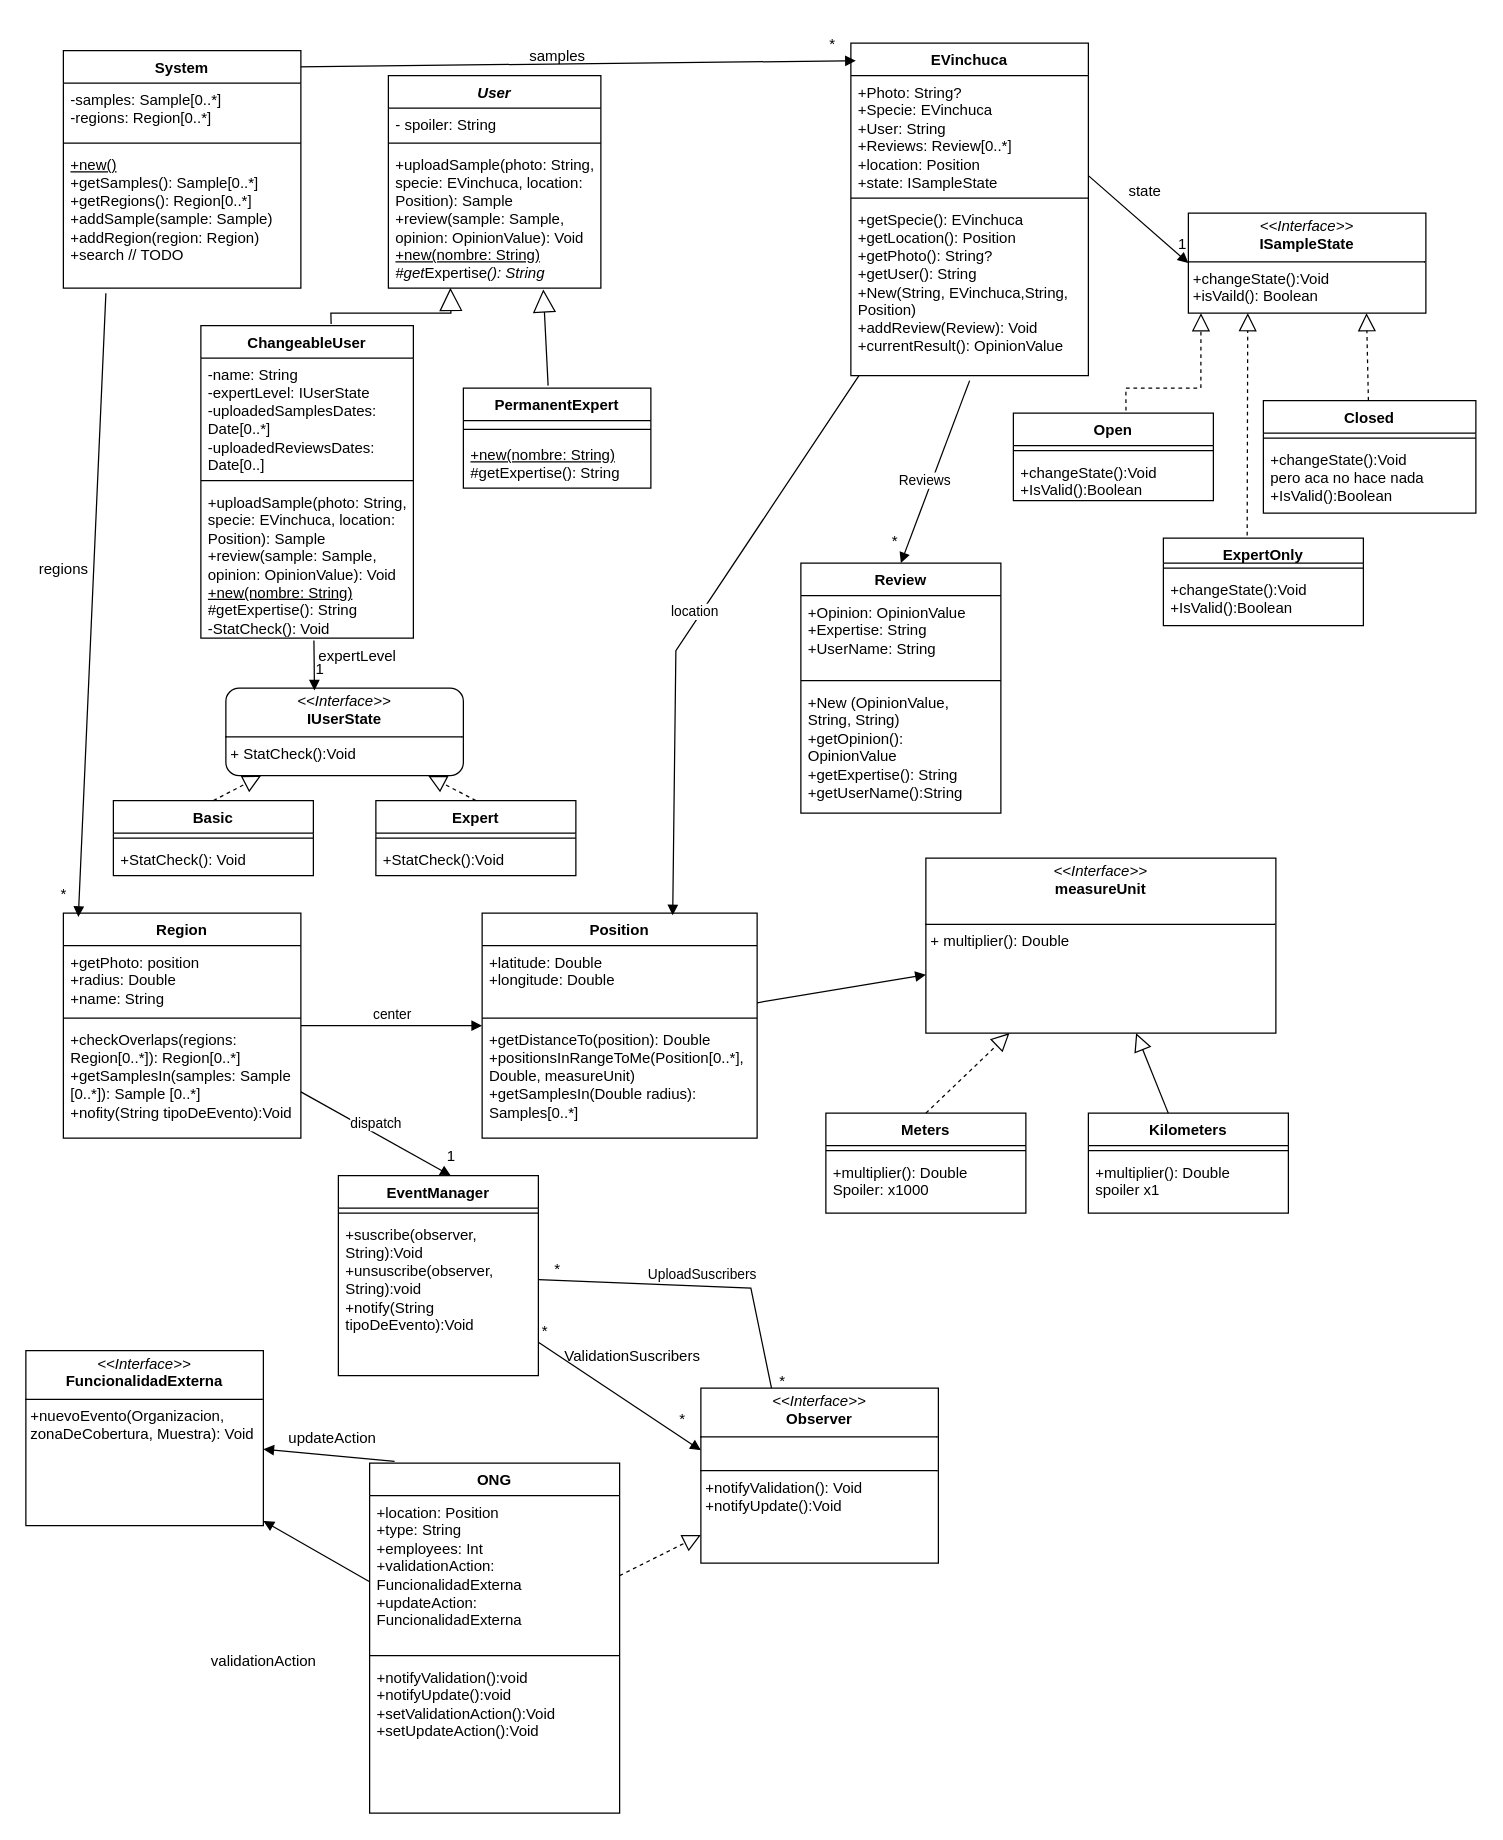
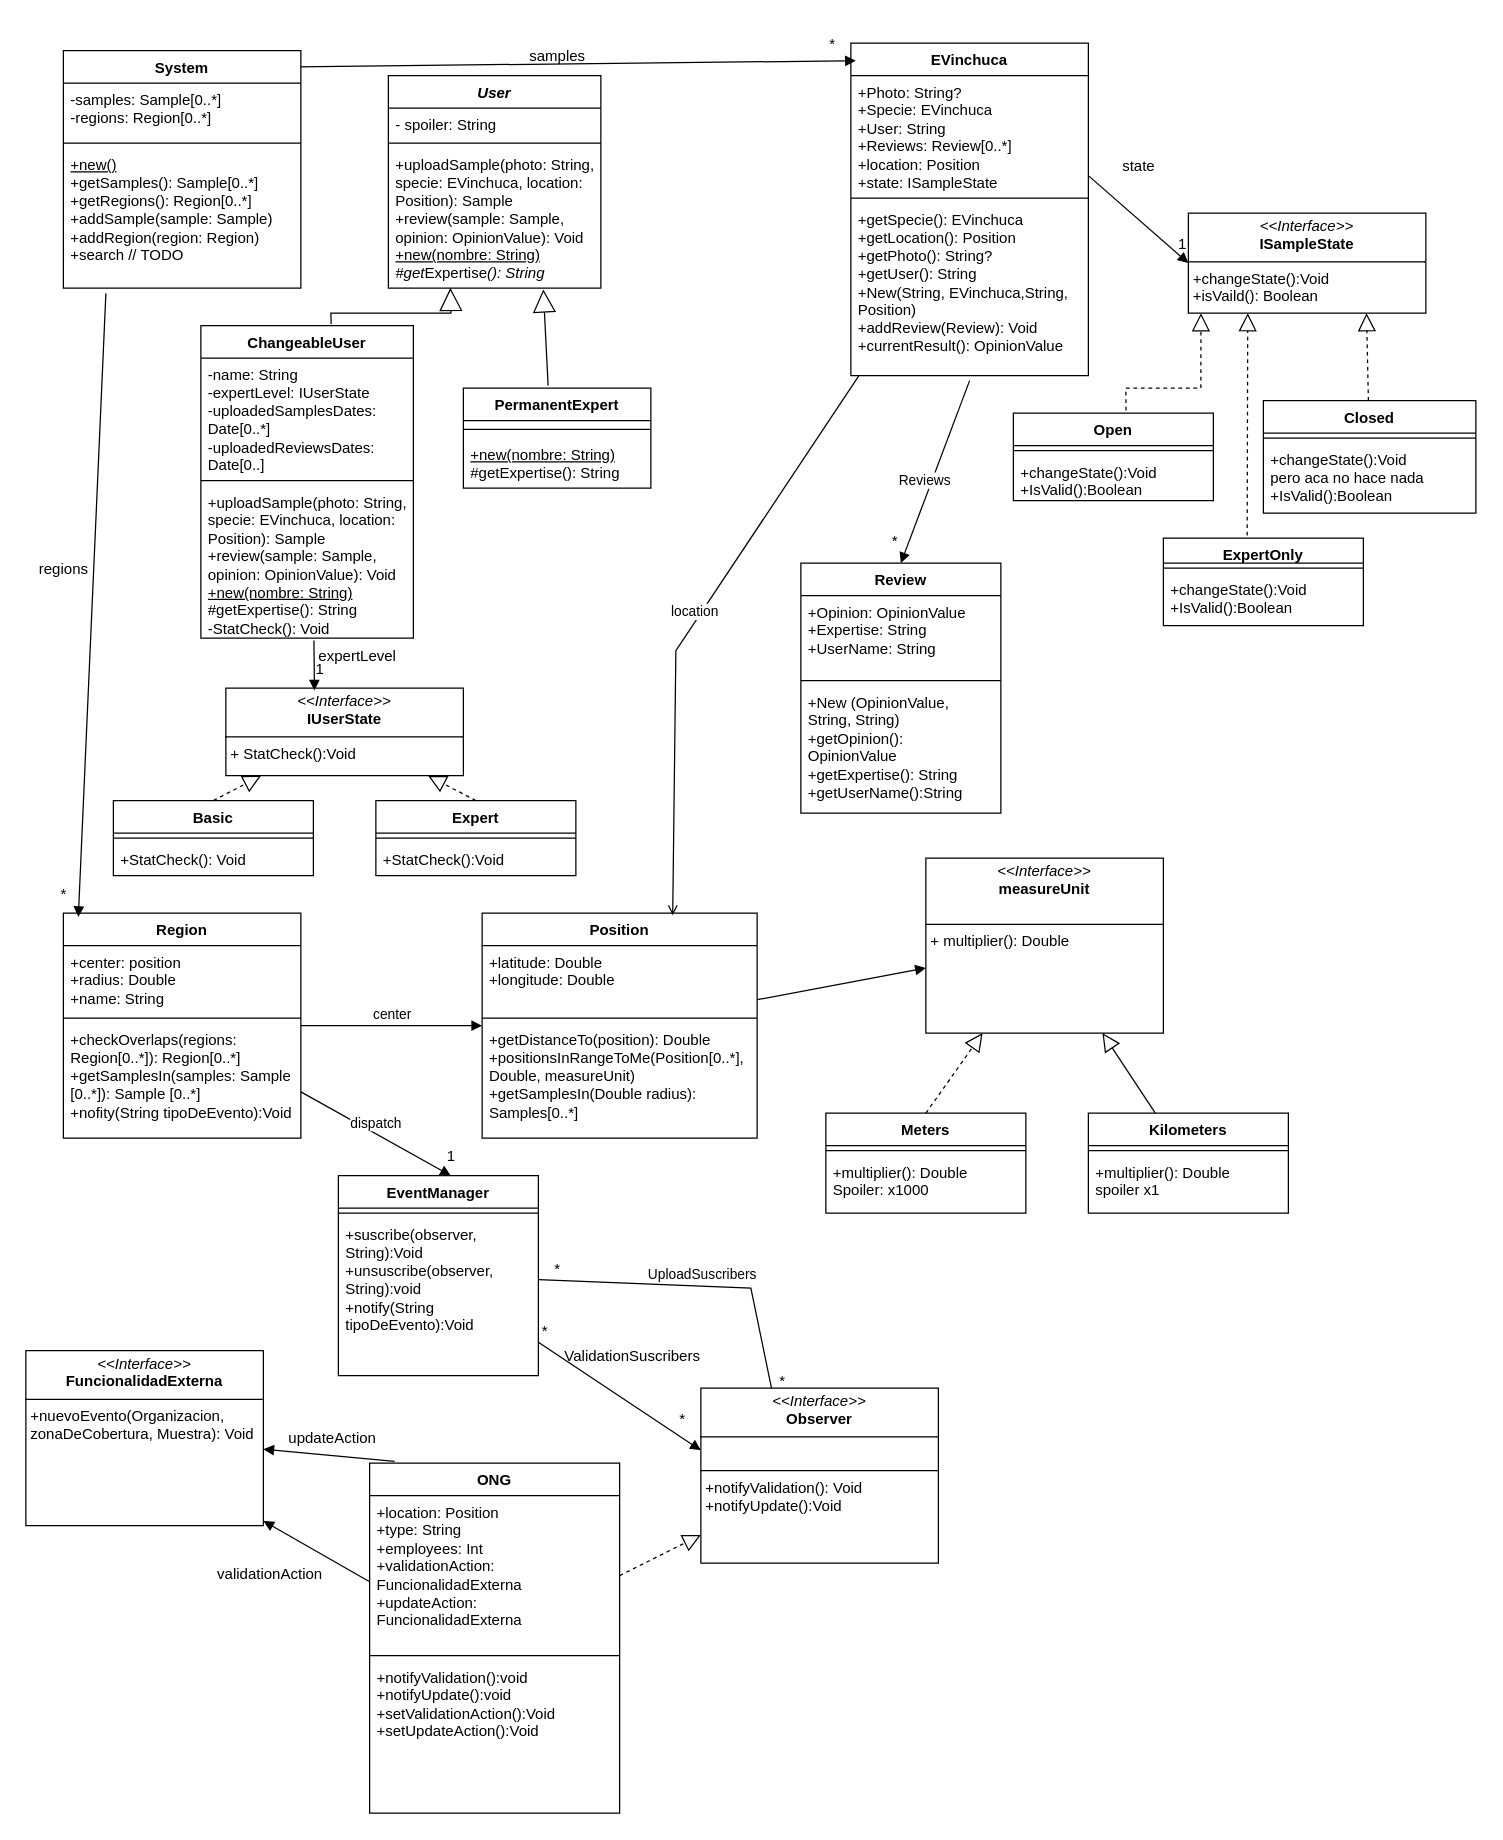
(1144, 192) -> (1138, 167)
(344, 732) -> (344, 732)
(673, 904) -> (673, 907)
(1101, 946) -> (1044, 946)
(143, 981) -> (134, 981)
(263, 1662) -> (269, 1574)
